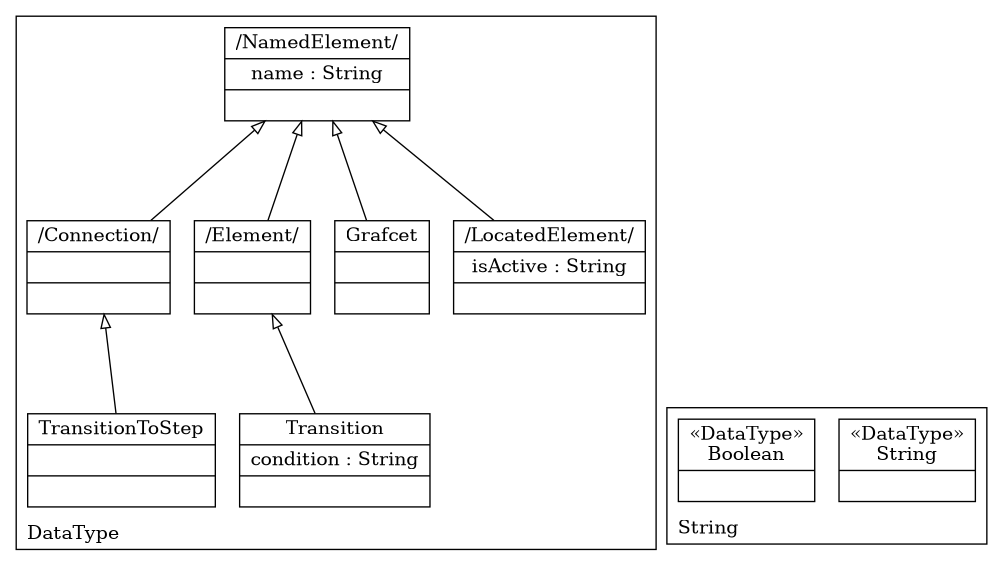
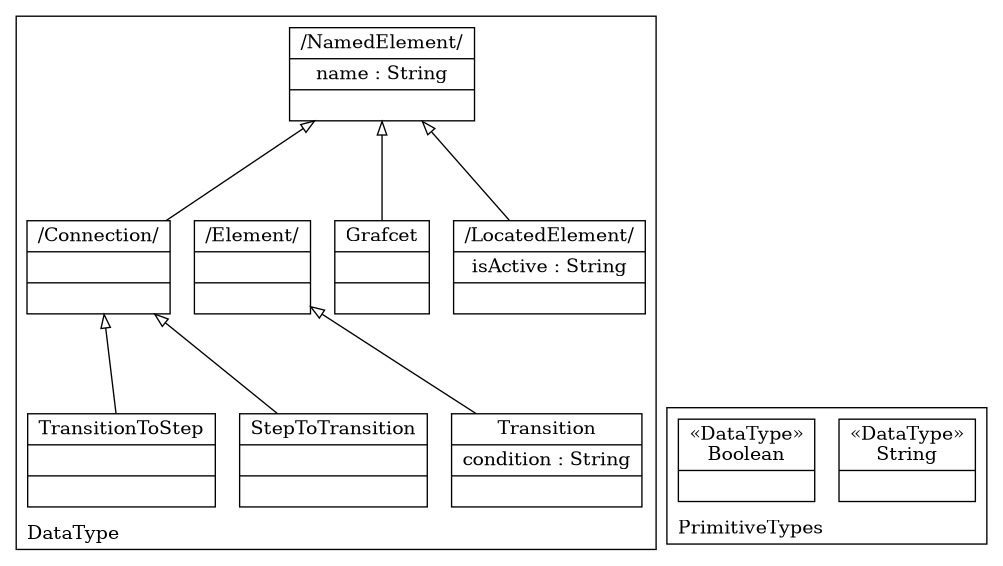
(283, 177) -> none
none -> (333, 460)
(709, 529) -> (751, 529)
